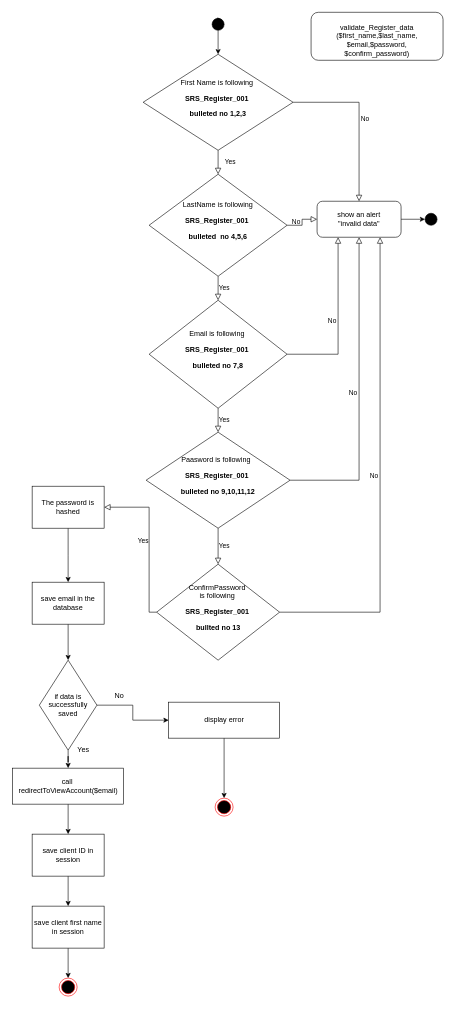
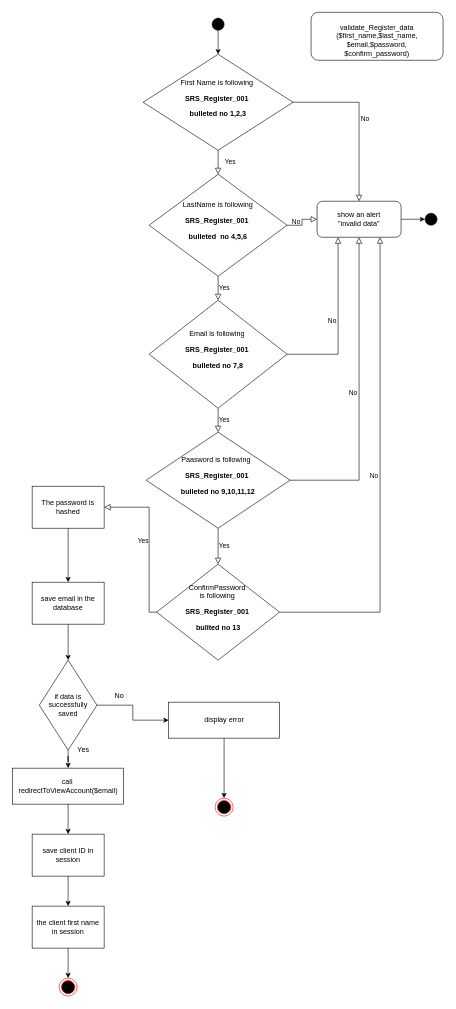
(68, 927) -> (68, 927)
